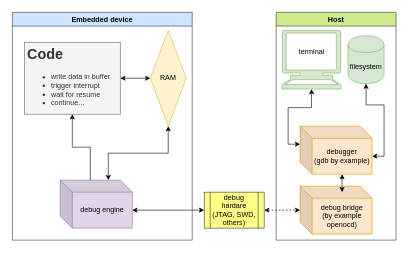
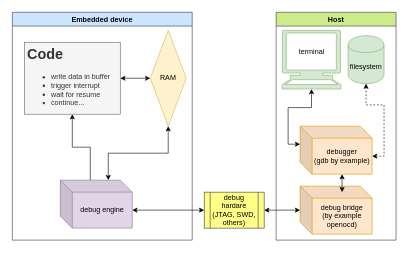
(384, 117) -> (384, 117)
(282, 210) -> (282, 210)
